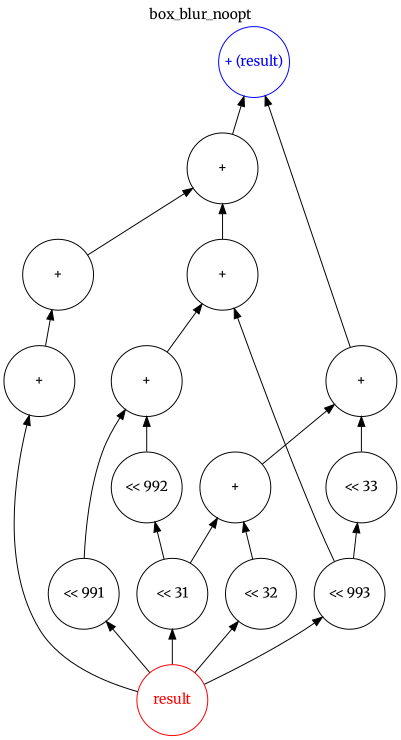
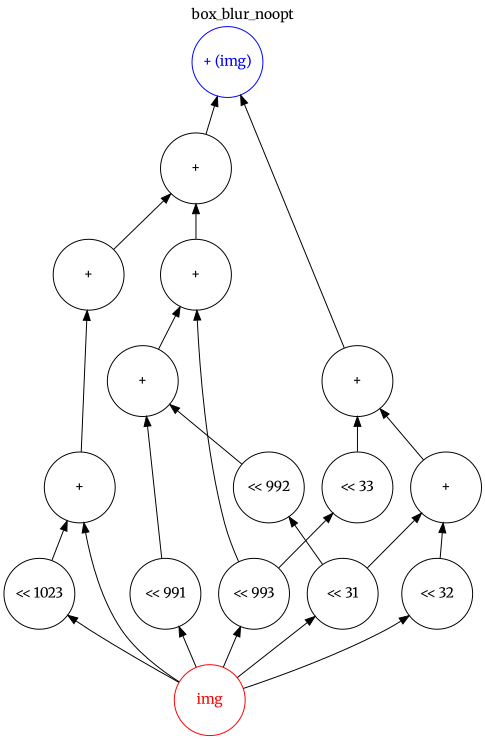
(254, 62) -> (227, 62)
none -> (39, 594)
(172, 700) -> (210, 700)
